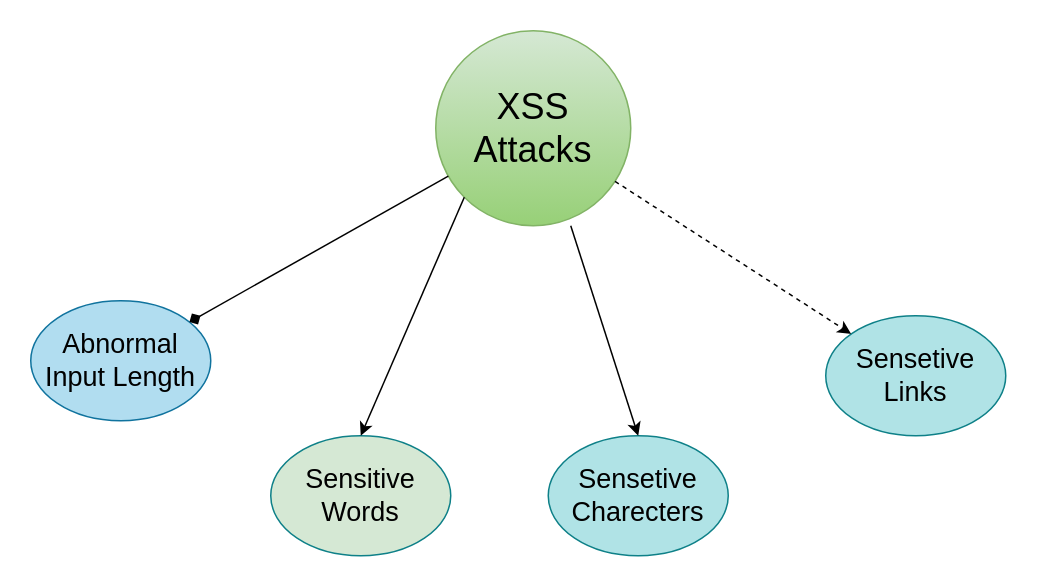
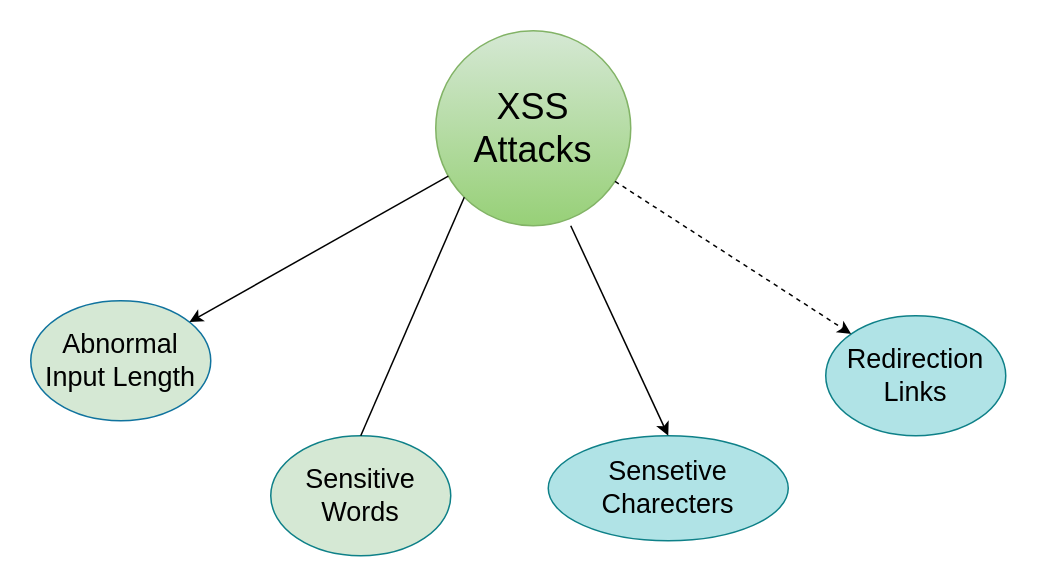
(200, 316) -> (200, 316)
(121, 361) -> (121, 361)
(916, 376) -> (916, 376)
(365, 425) -> (364, 428)
(638, 496) -> (668, 488)
